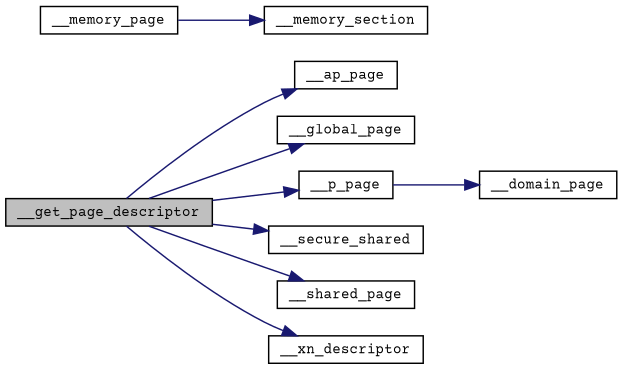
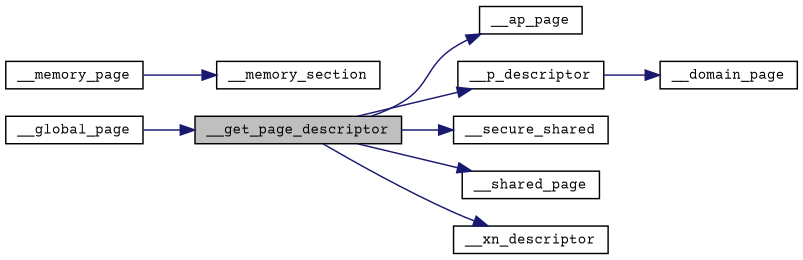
(219, 173) -> (162, 130)
(346, 185) -> (531, 75)
